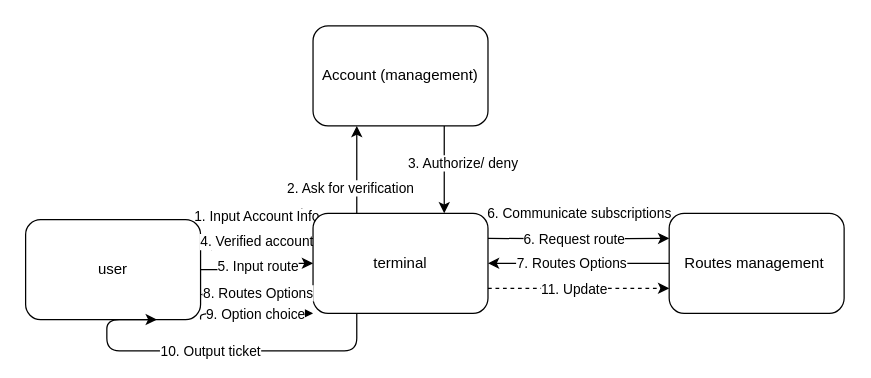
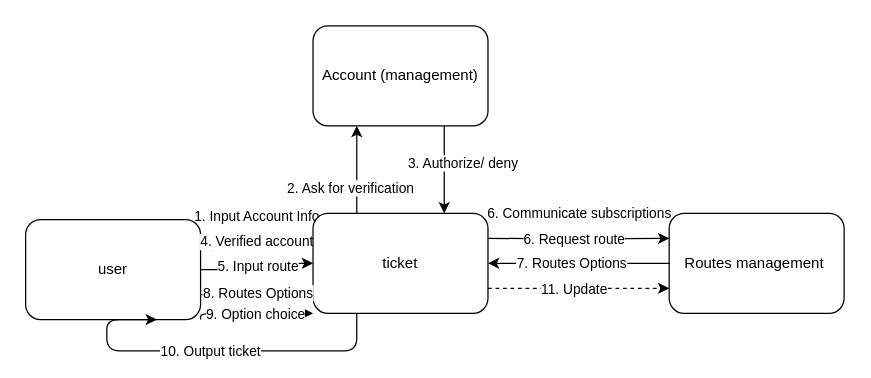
(401, 263) -> (401, 263)
